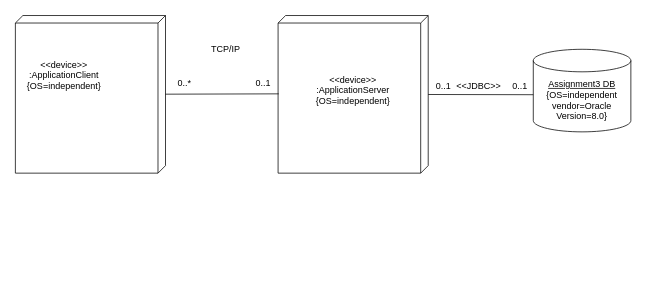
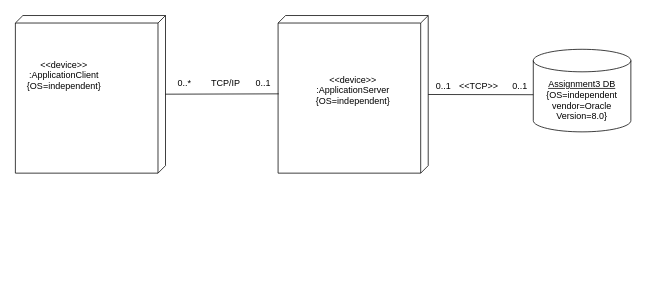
(225, 49) -> (225, 83)
(479, 86) -> (479, 86)
